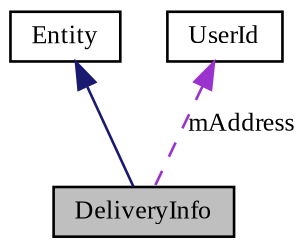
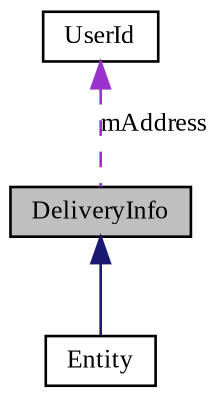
(110, 137) -> (101, 300)
